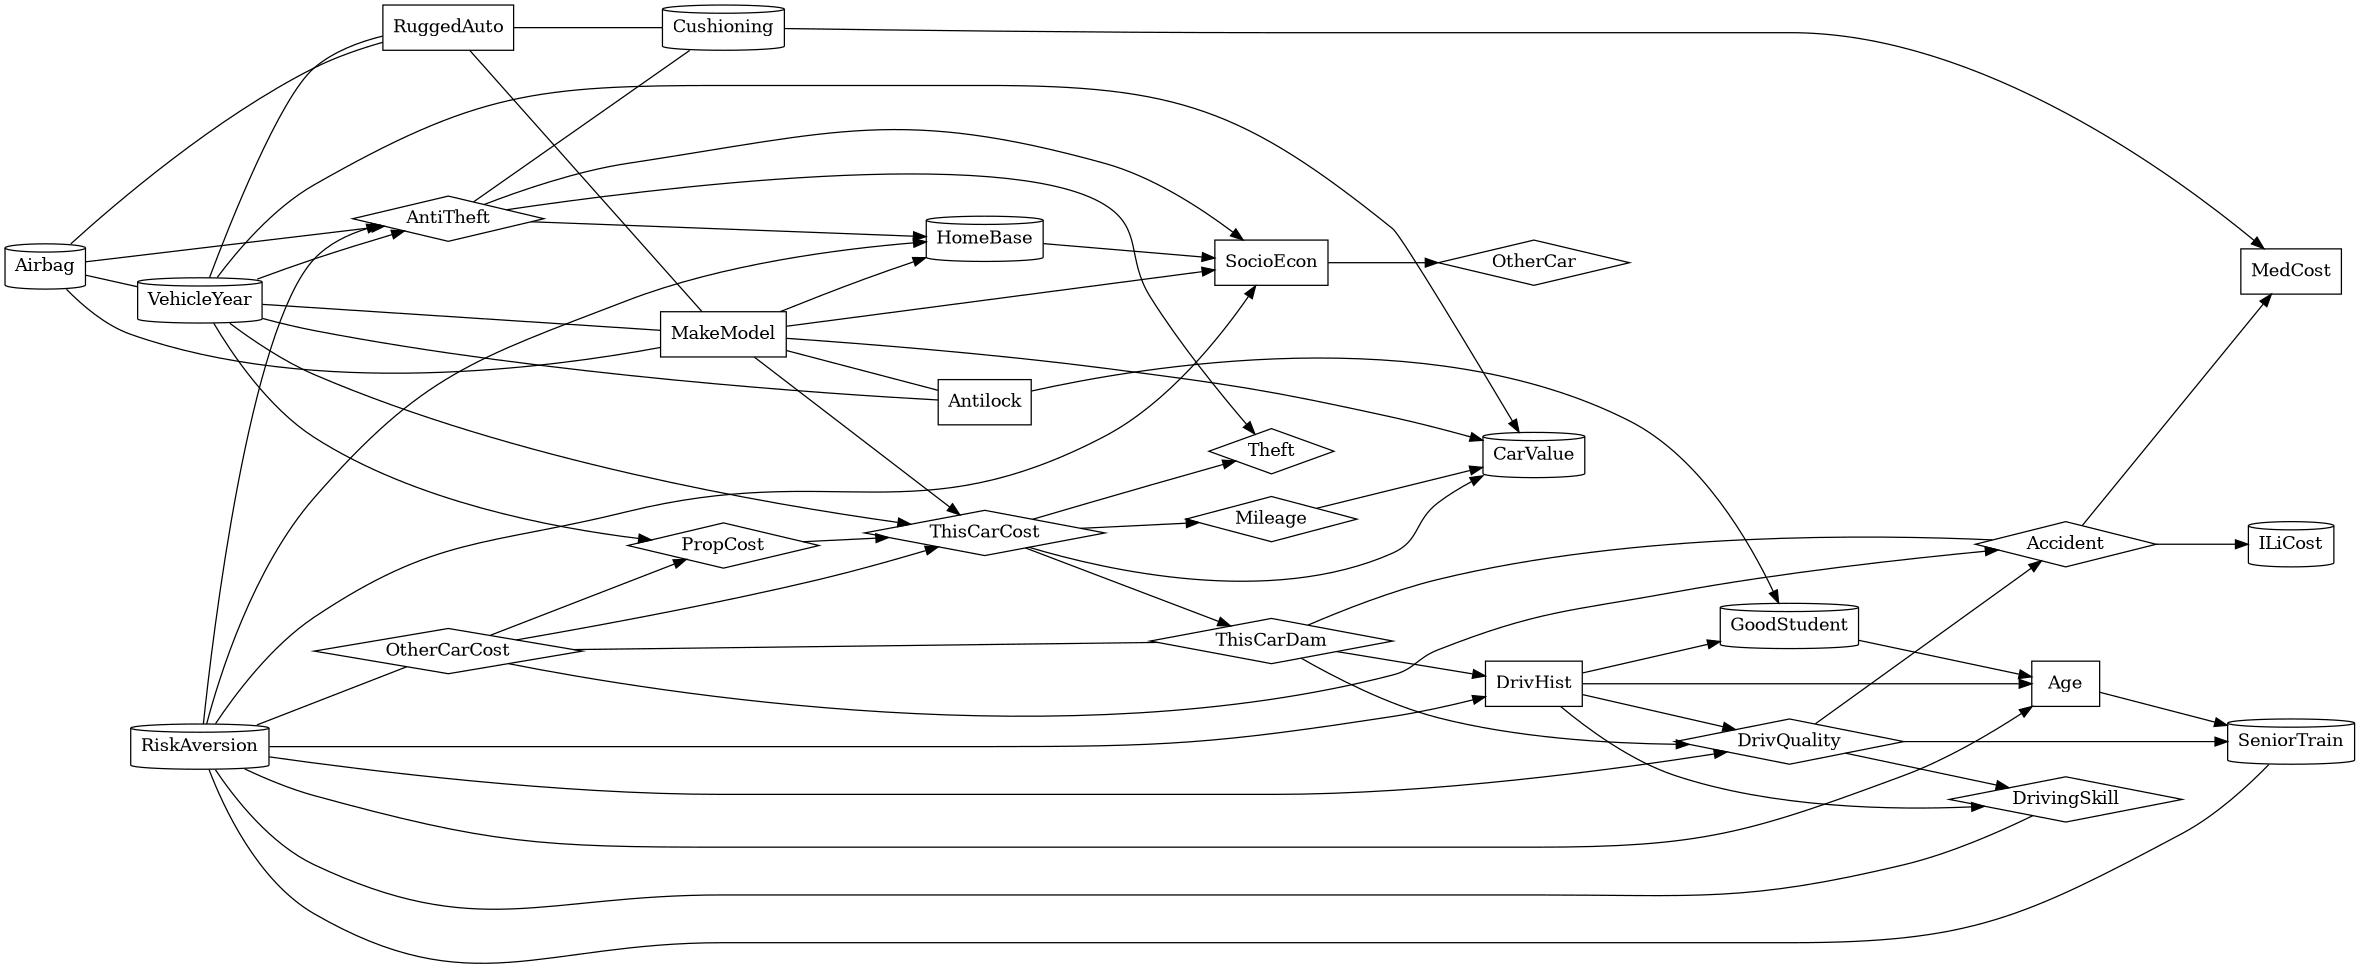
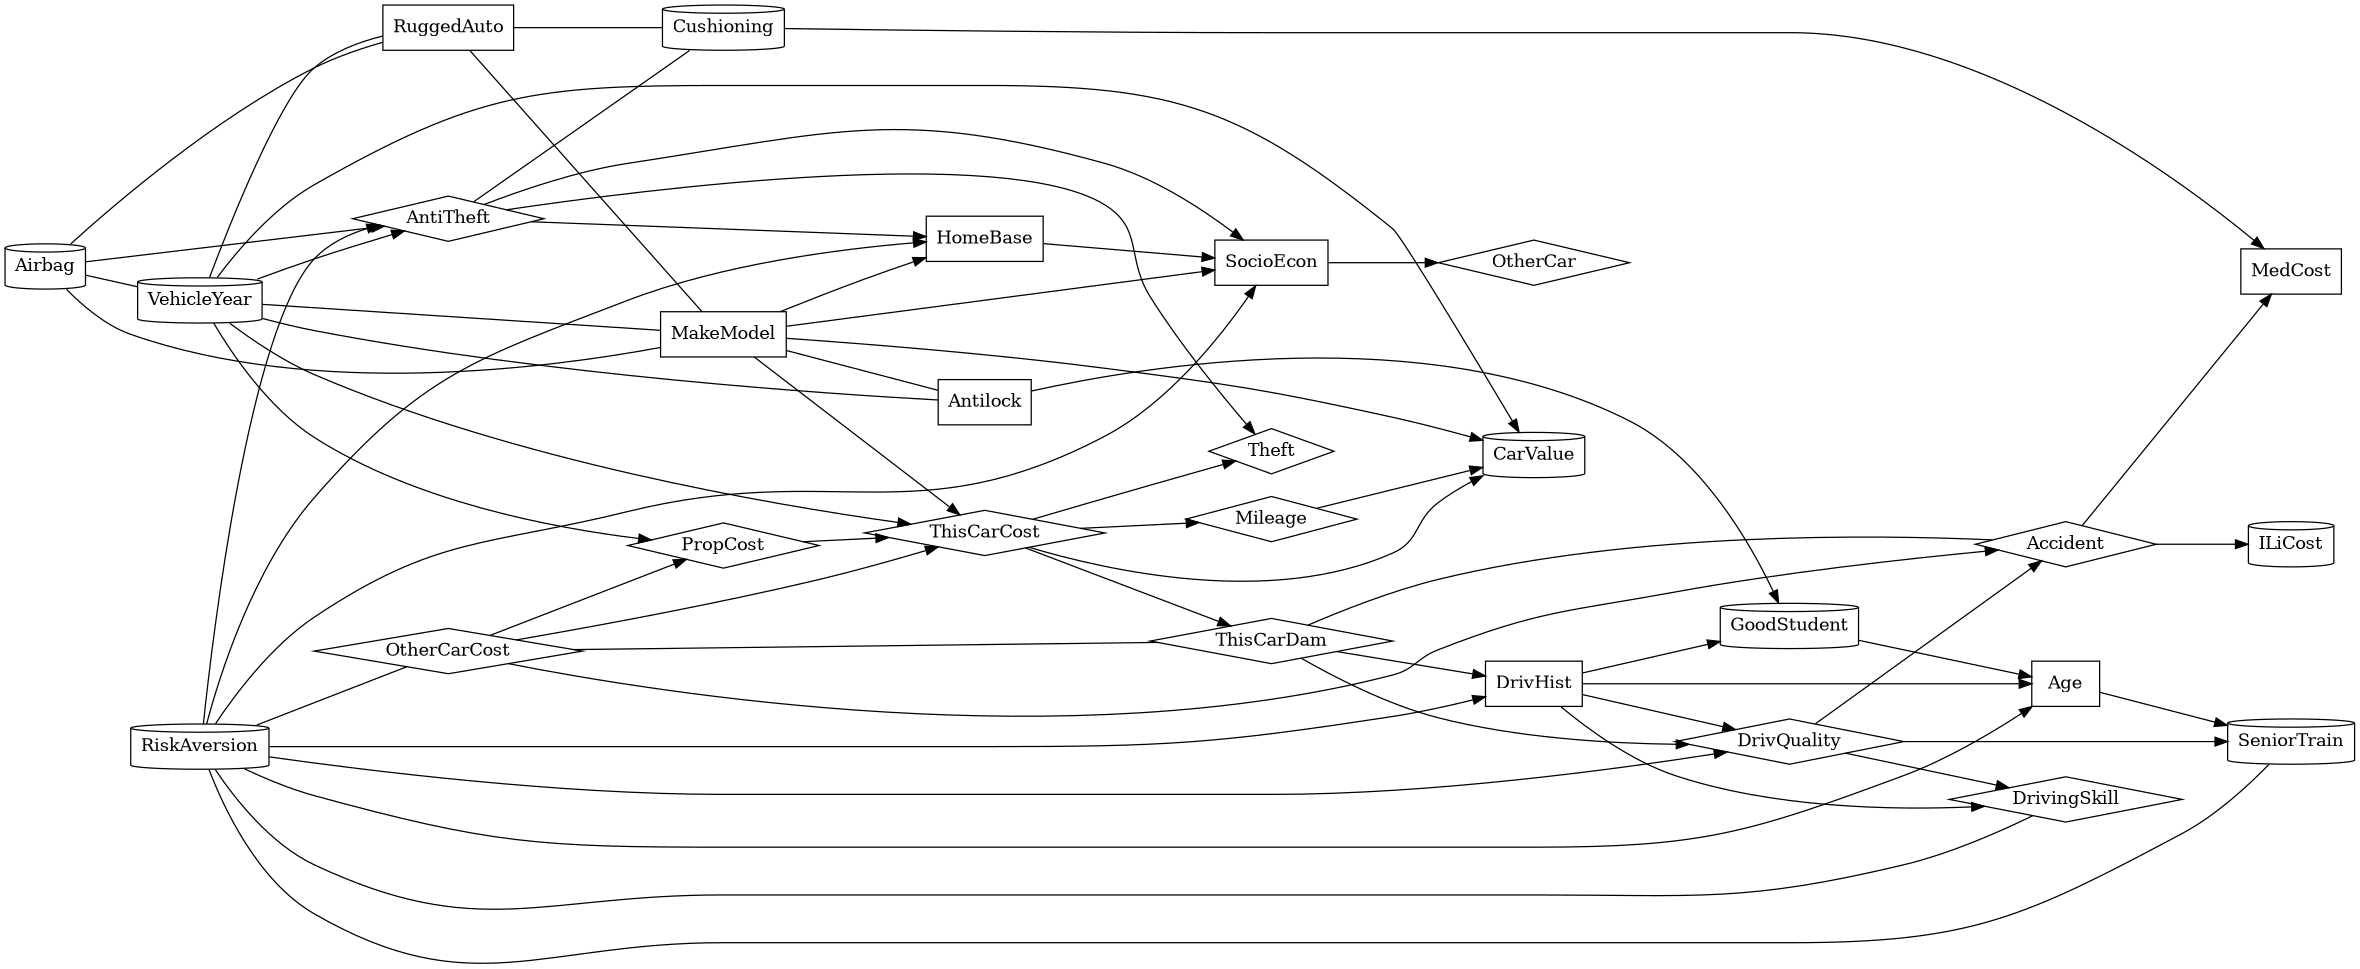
(985, 239) -> (985, 239)
